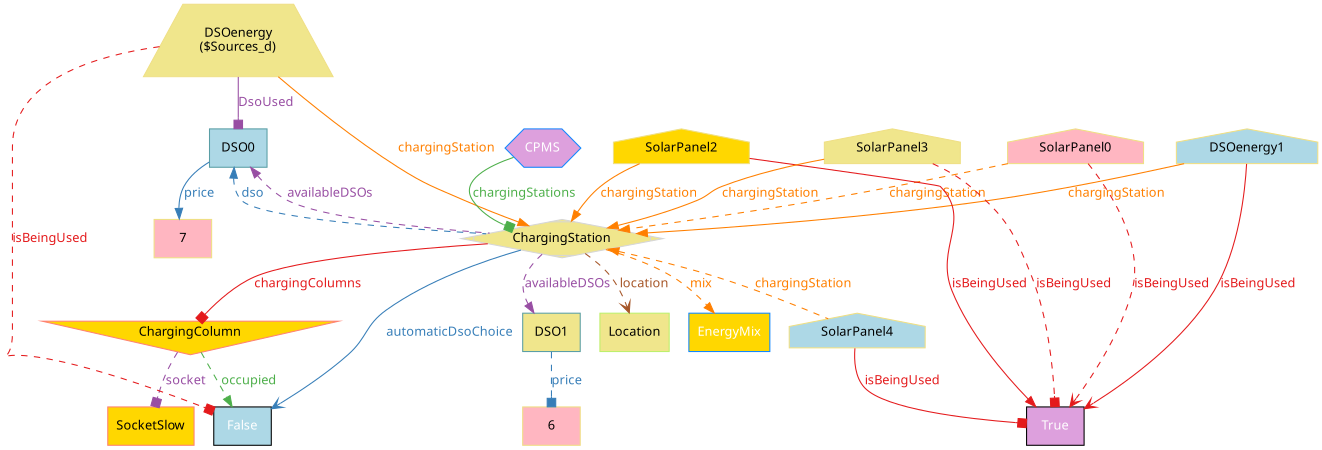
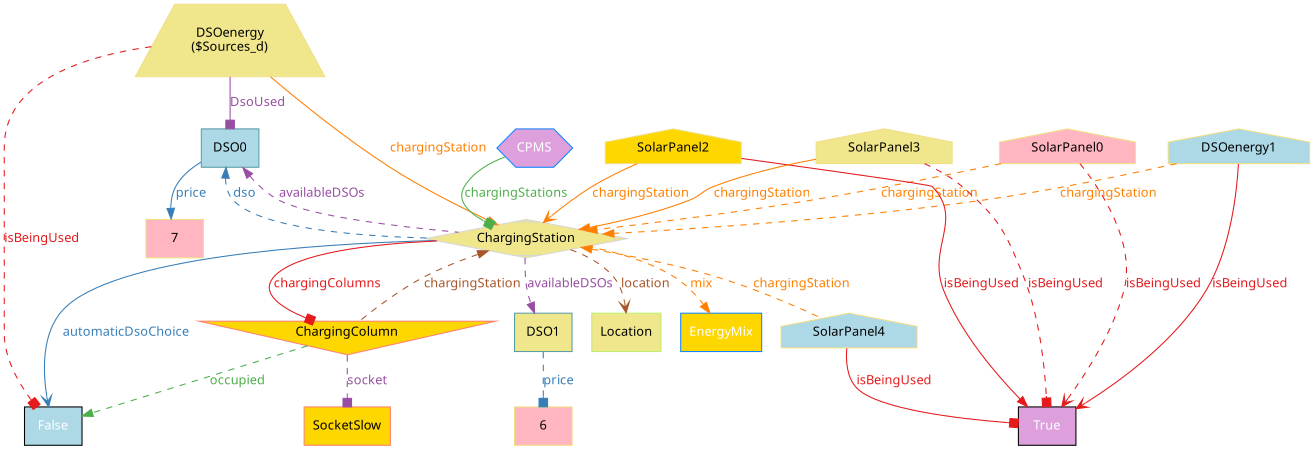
(605, 183) -> (593, 186)
(917, 210) -> (897, 211)
none -> (415, 282)
